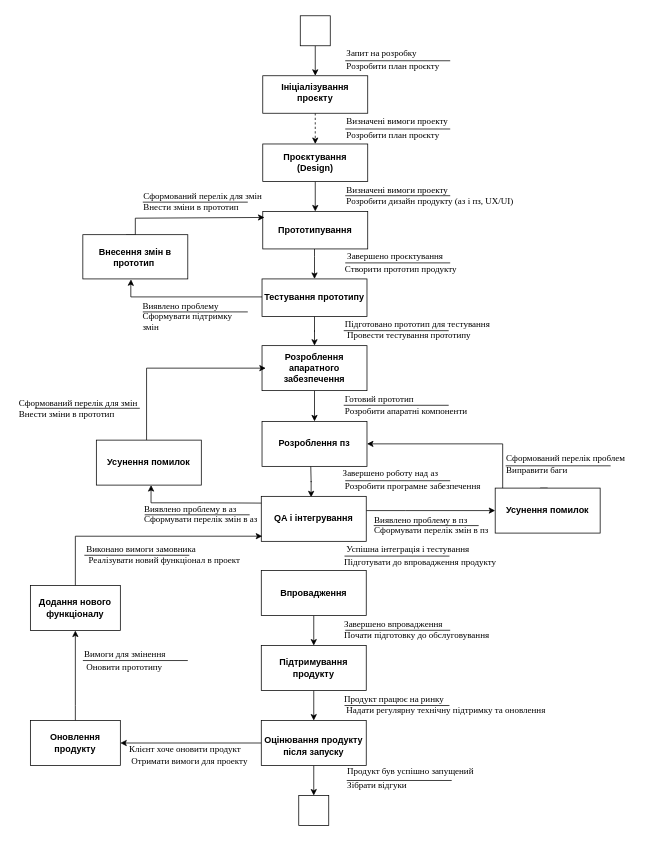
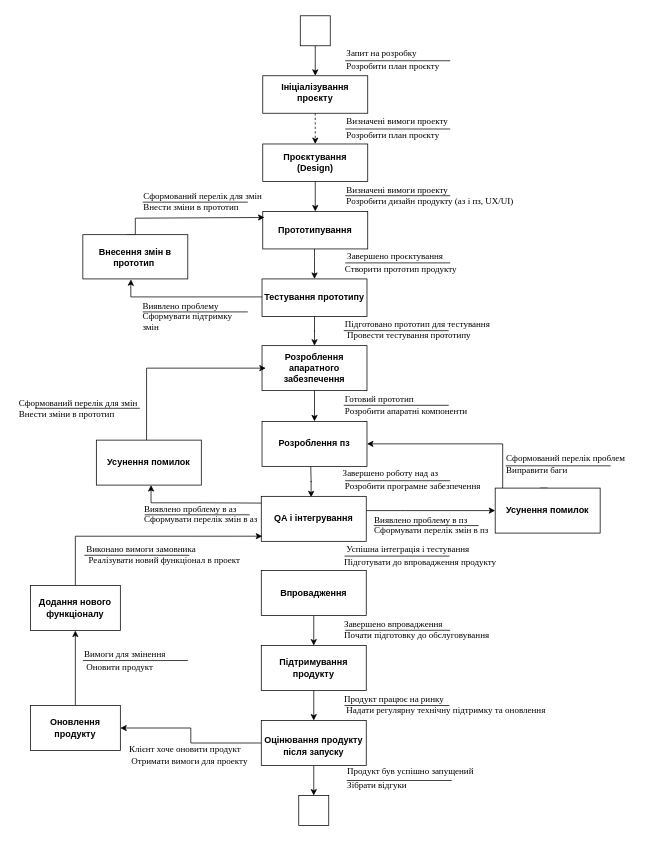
(130, 660) -> (130, 660)
(75, 743) -> (75, 728)
